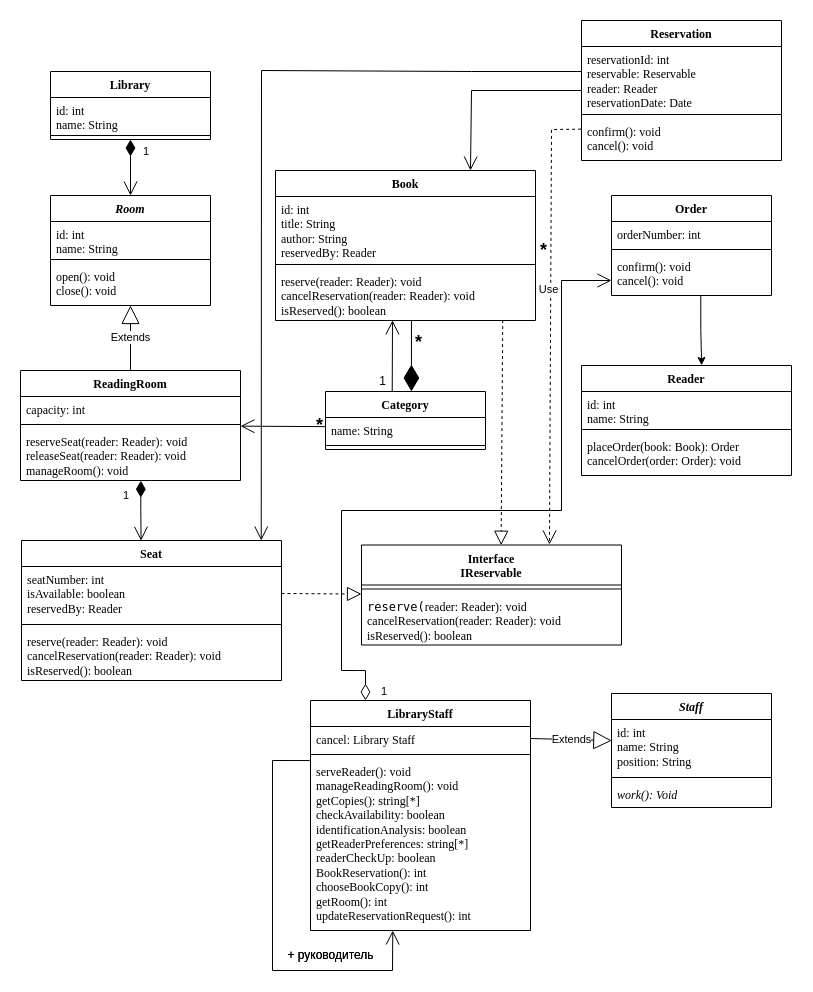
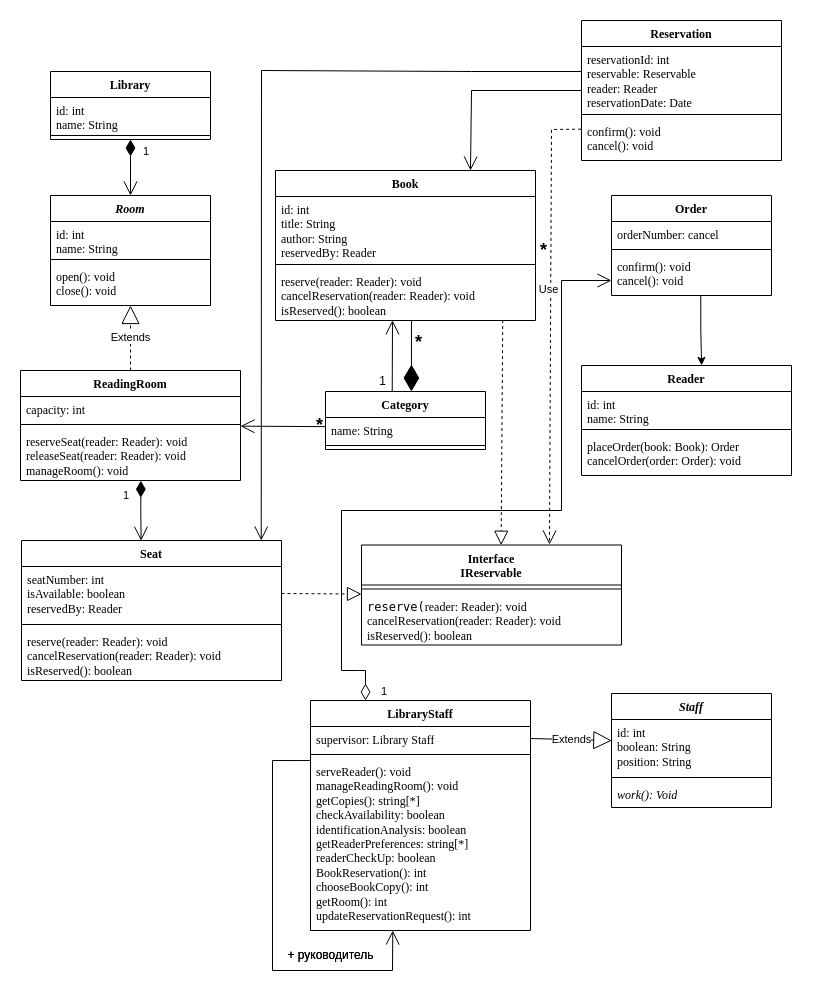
(667, 236) -> (677, 236)
(131, 357) -> (131, 357)
(379, 741) -> (393, 741)
(663, 748) -> (663, 748)
